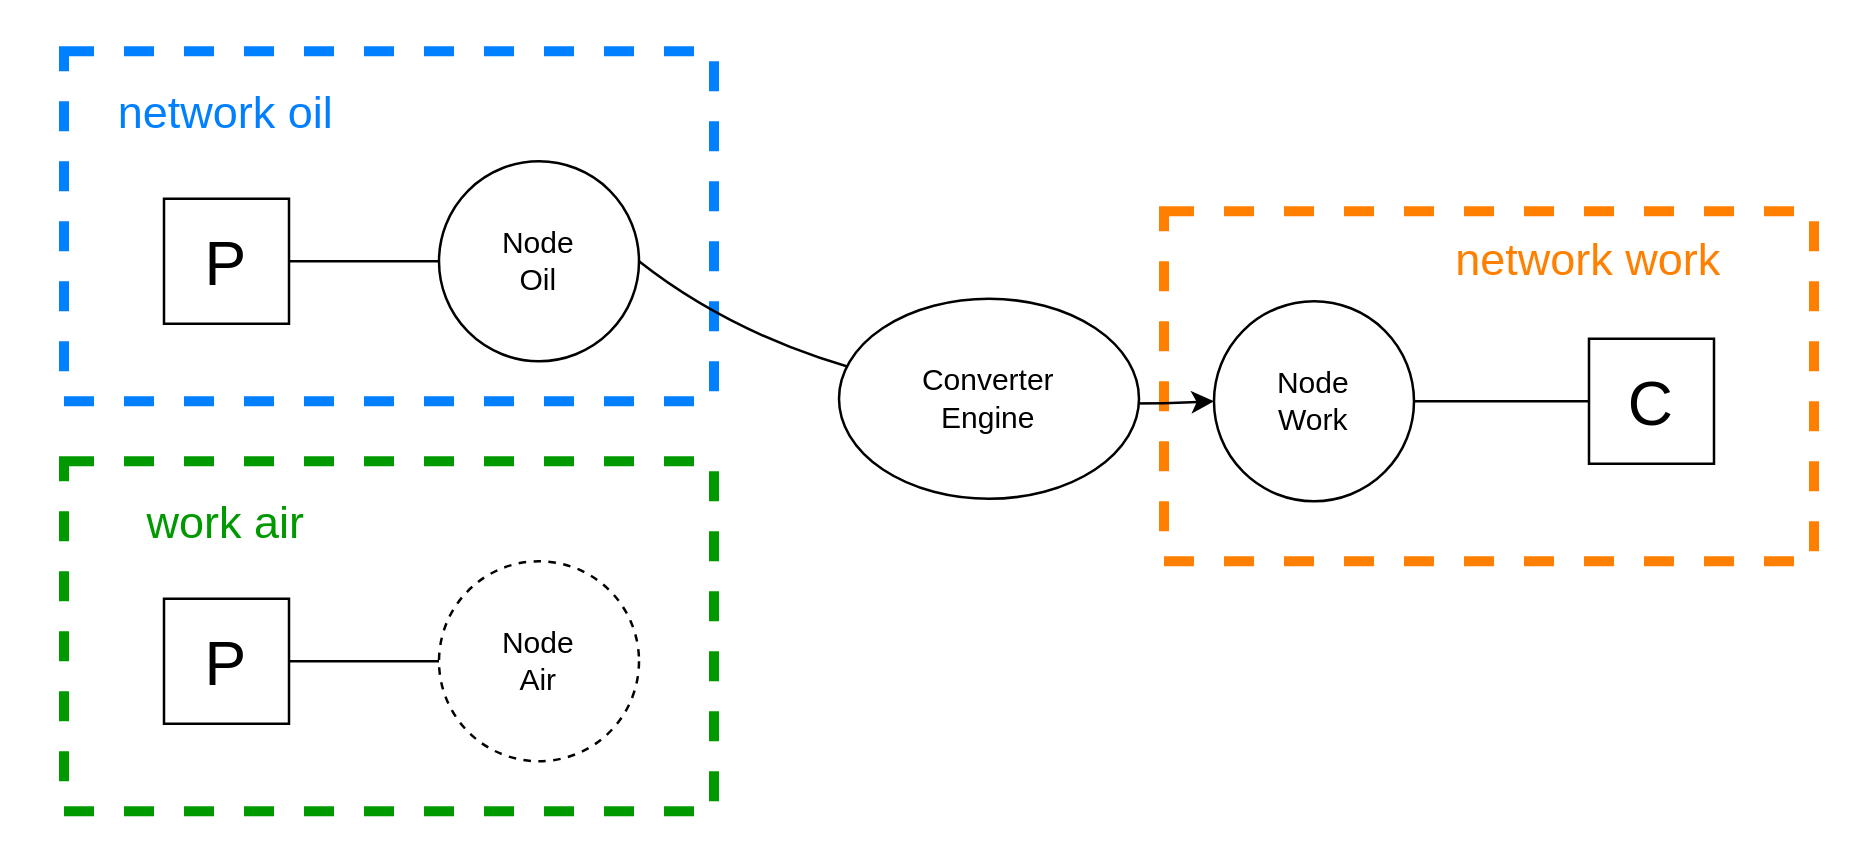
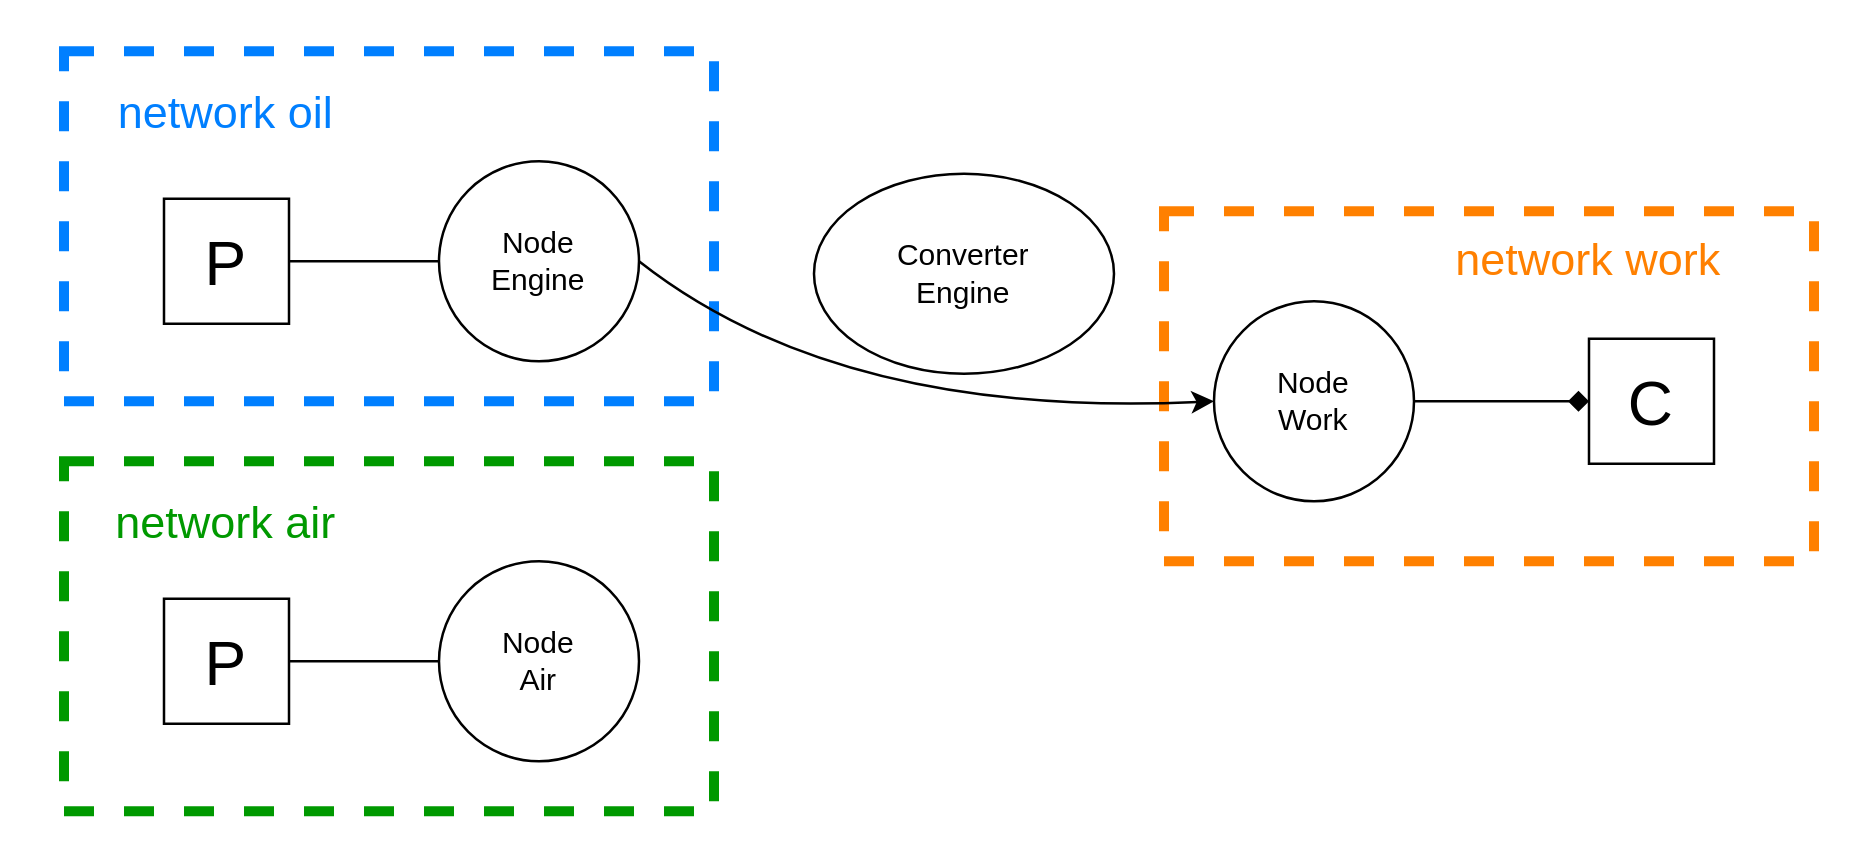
(539, 261) -> (539, 261)
(989, 399) -> (964, 274)
(1578, 401) -> (1568, 401)
(226, 524) -> (226, 524)
(539, 661) -> (539, 661)
